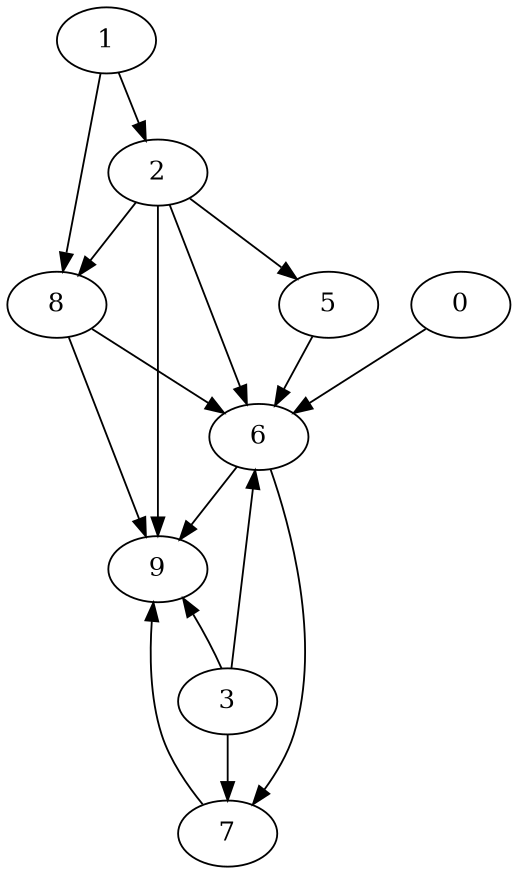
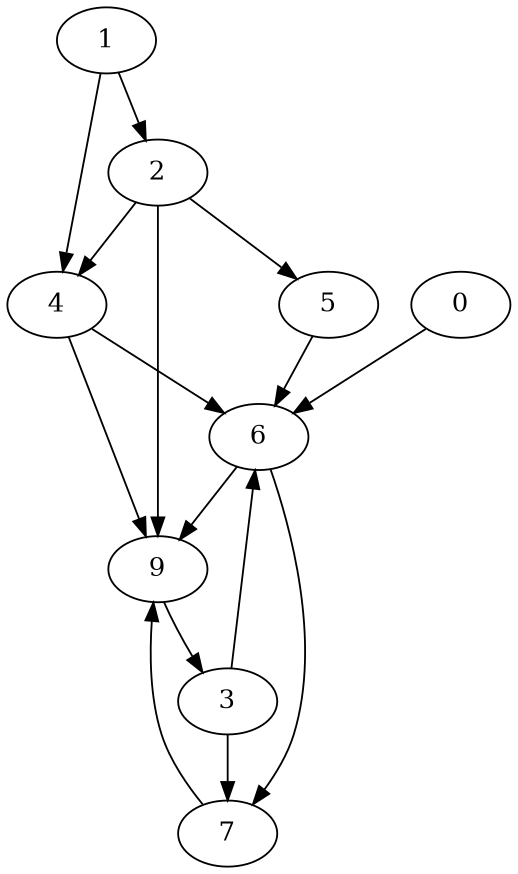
(205, 296) -> none
(57, 305) -> (57, 305)
(208, 641) -> (177, 630)
